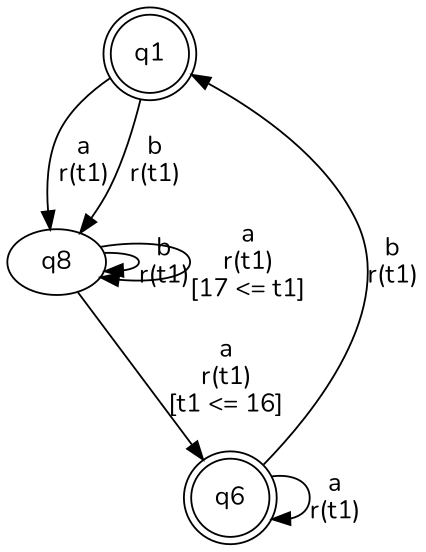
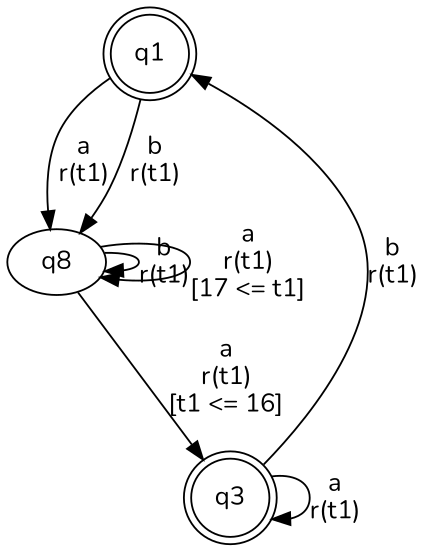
(230, 498) -> (230, 498)
